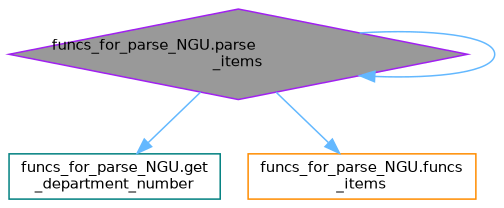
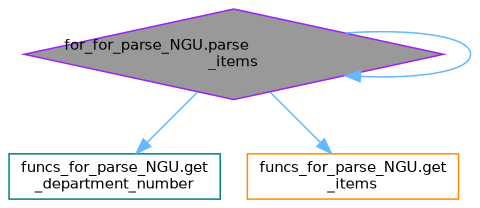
(238, 54) -> (234, 54)
(362, 176) -> (353, 176)
